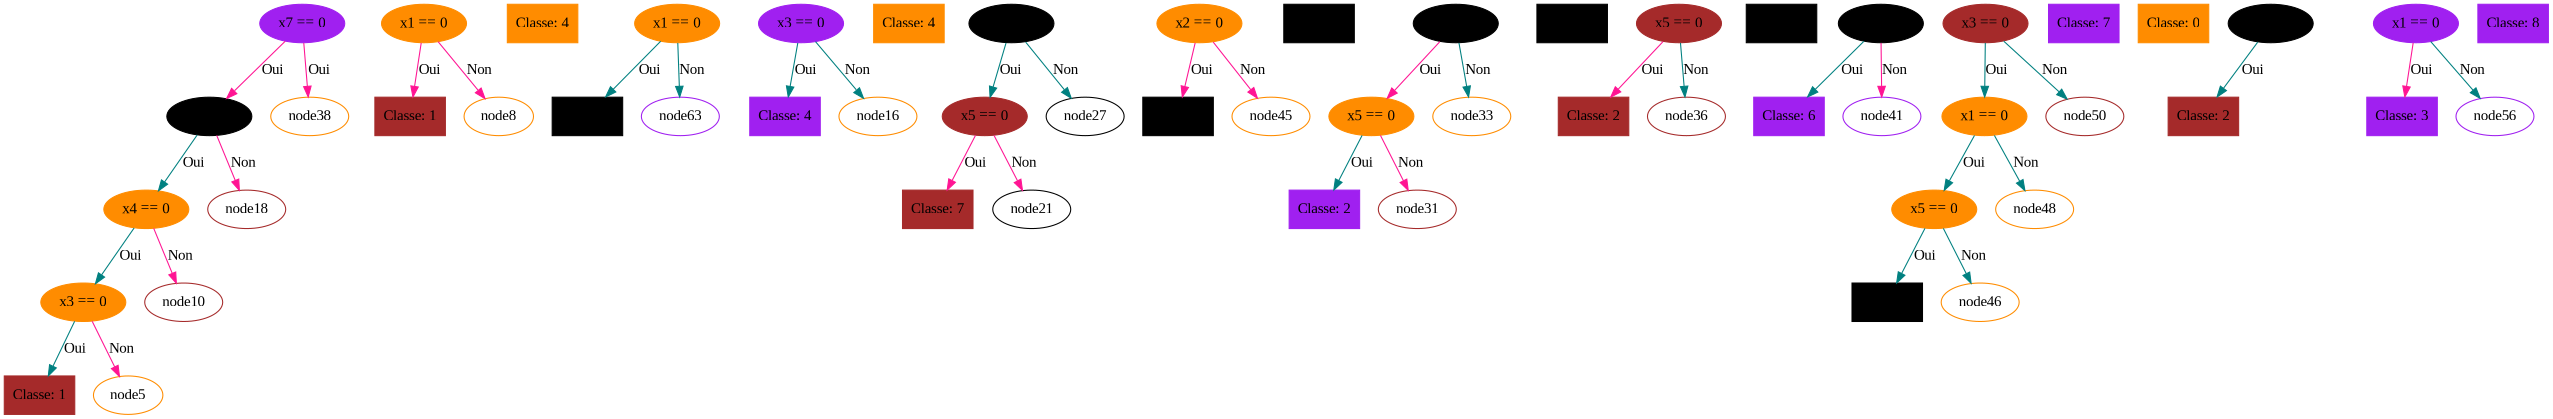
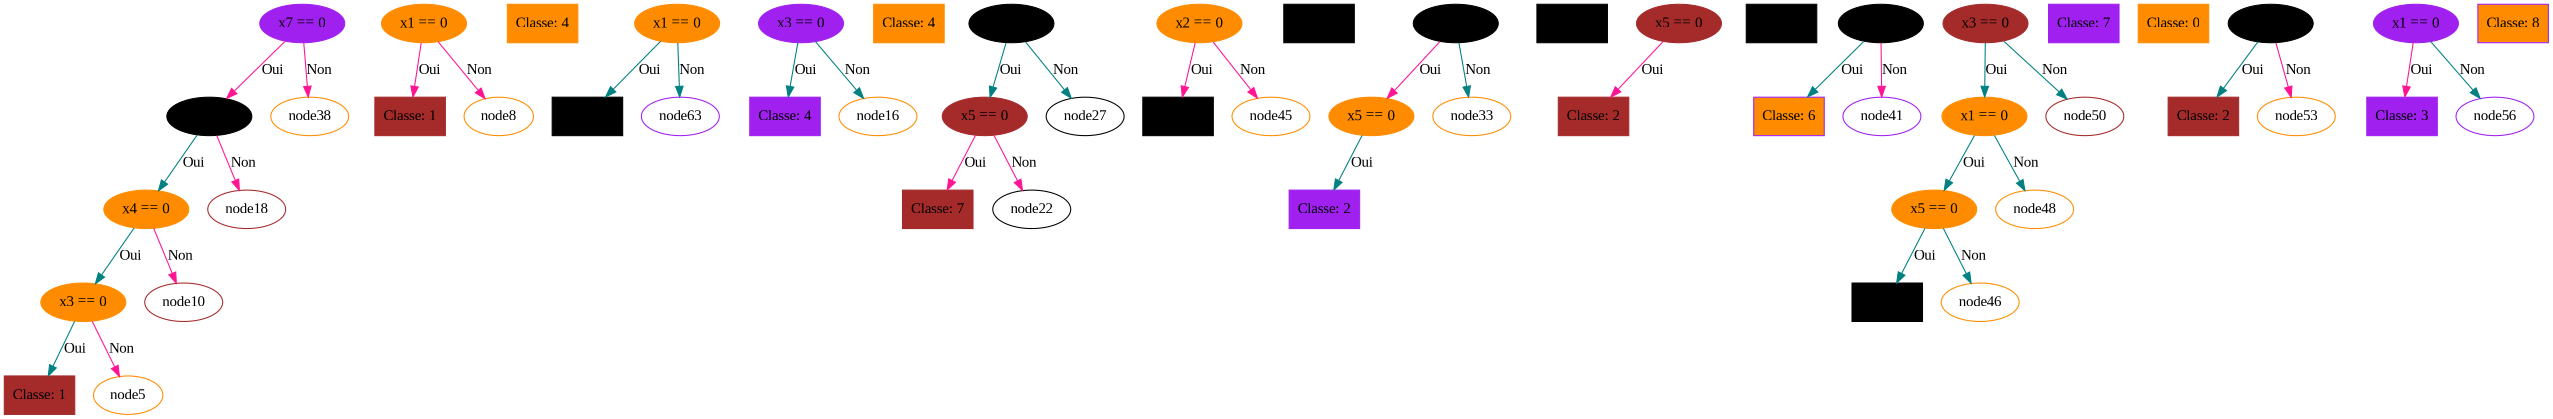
(2513, 23) -> (2513, 23)
(319, 70) -> (319, 70)
(1686, 116) -> none
(1789, 116) -> (1789, 116)
none -> (2296, 116)
(1032, 209) -> (1032, 209)
(1417, 209) -> none
